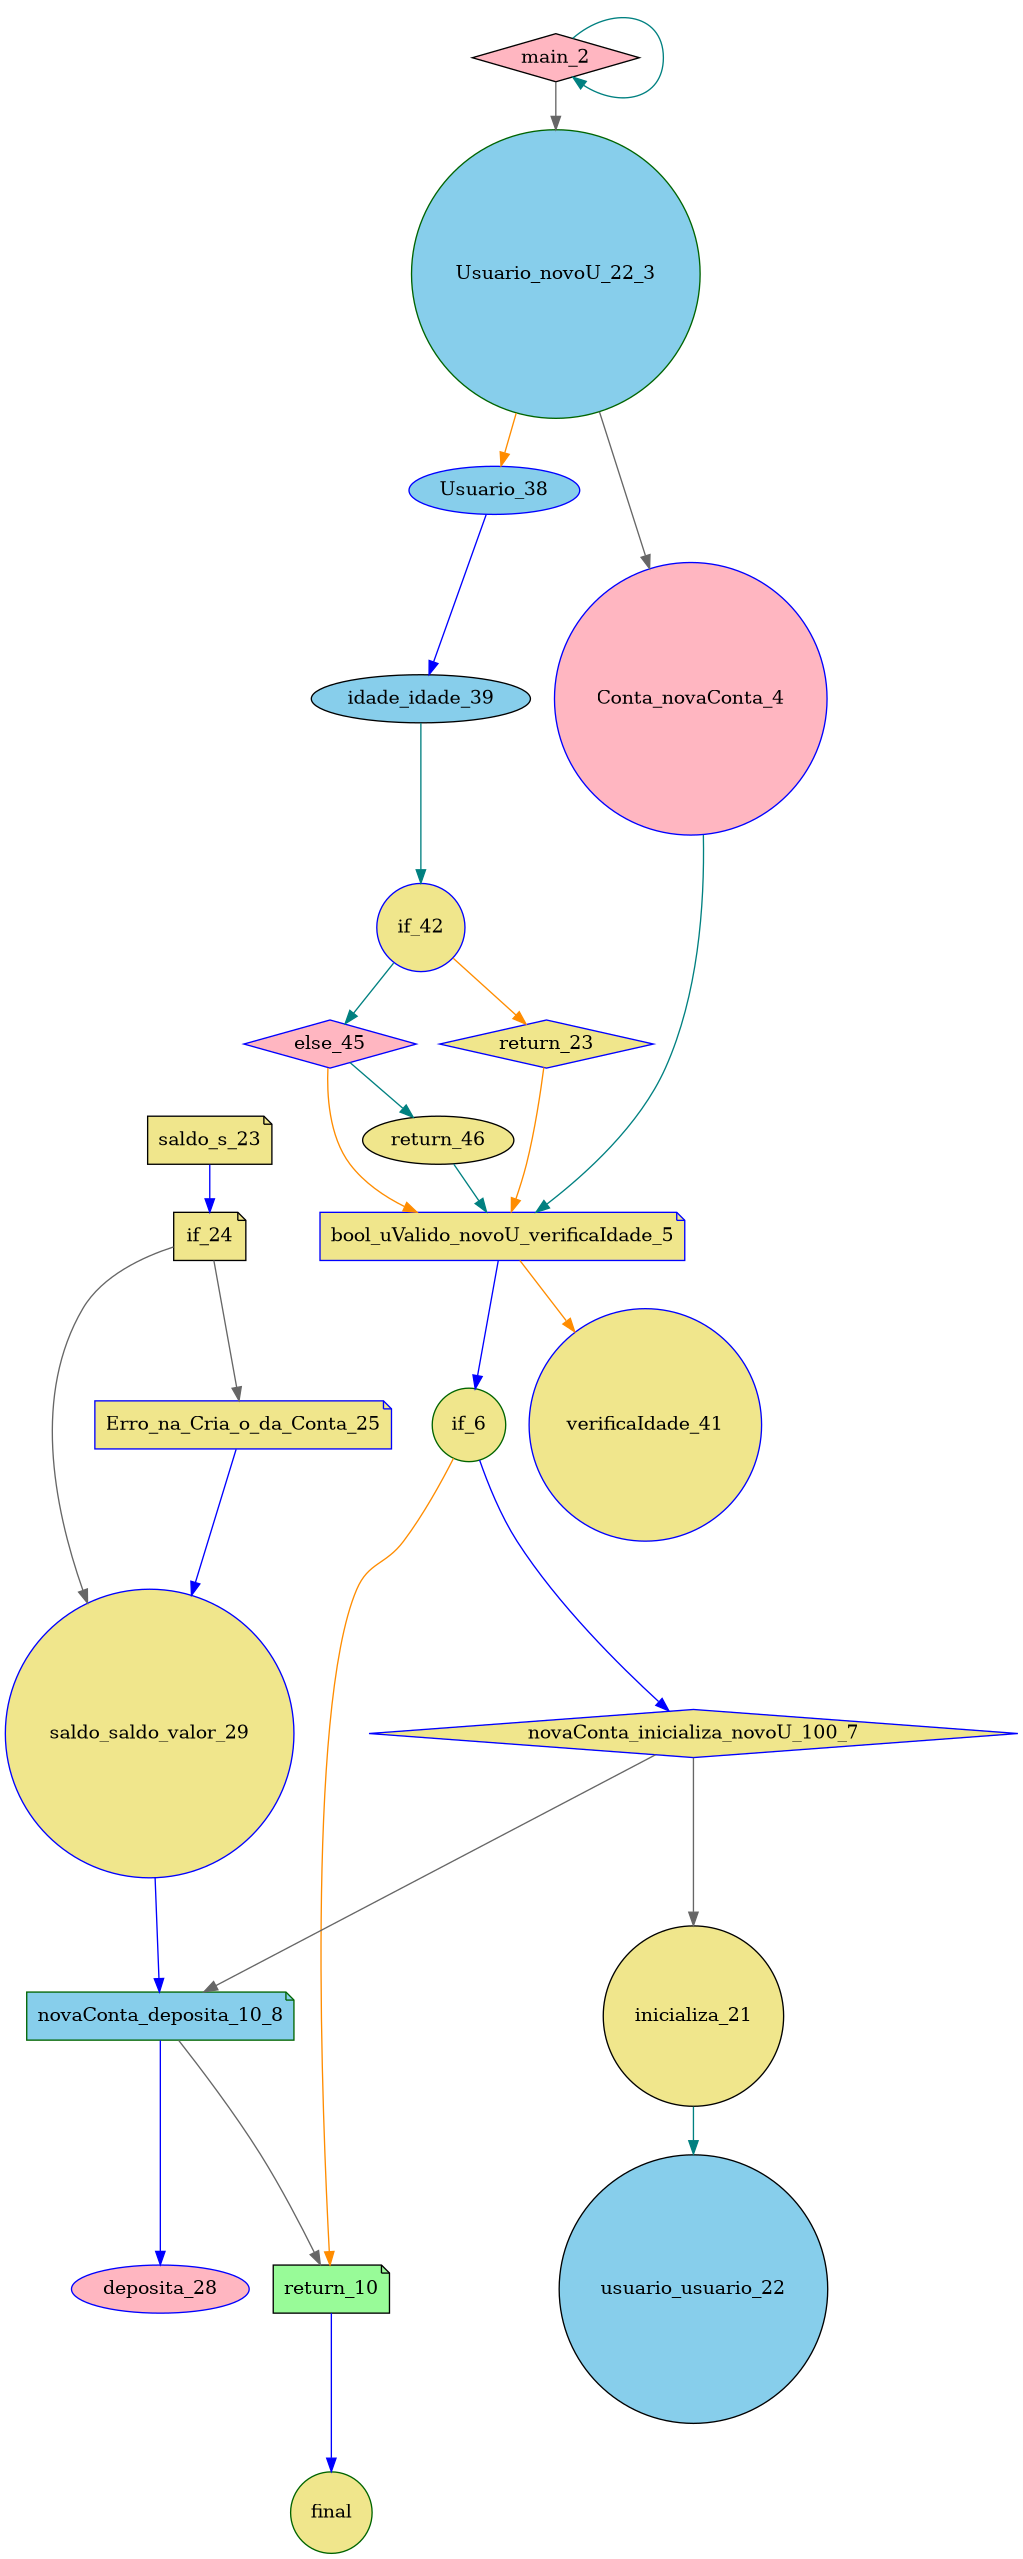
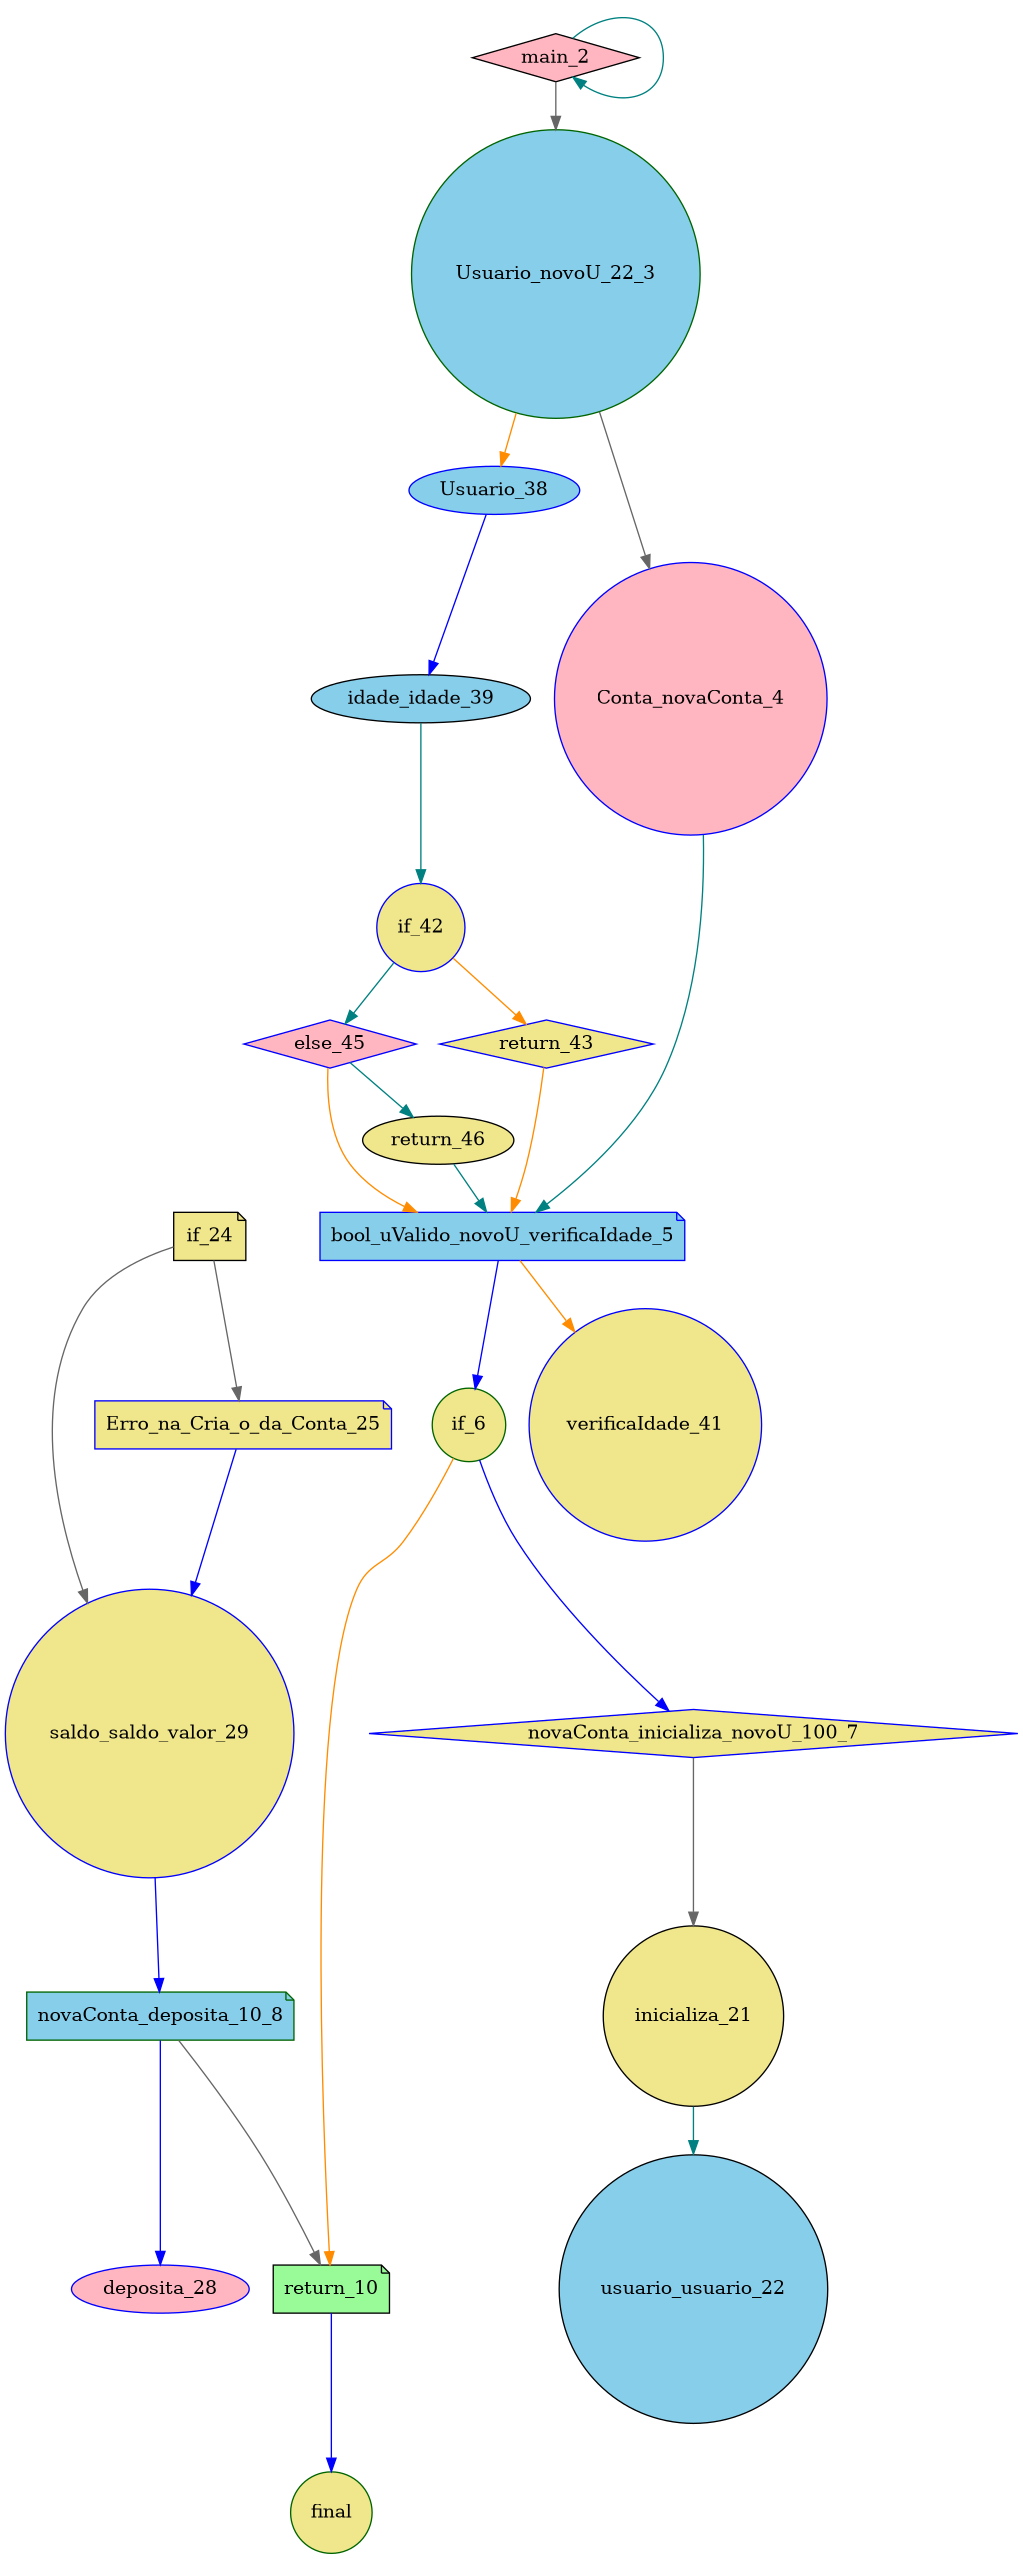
(546, 1044) -> (546, 1044)
(210, 1140) -> none
(502, 1236) -> (502, 1236)
(436, 1870) -> none
